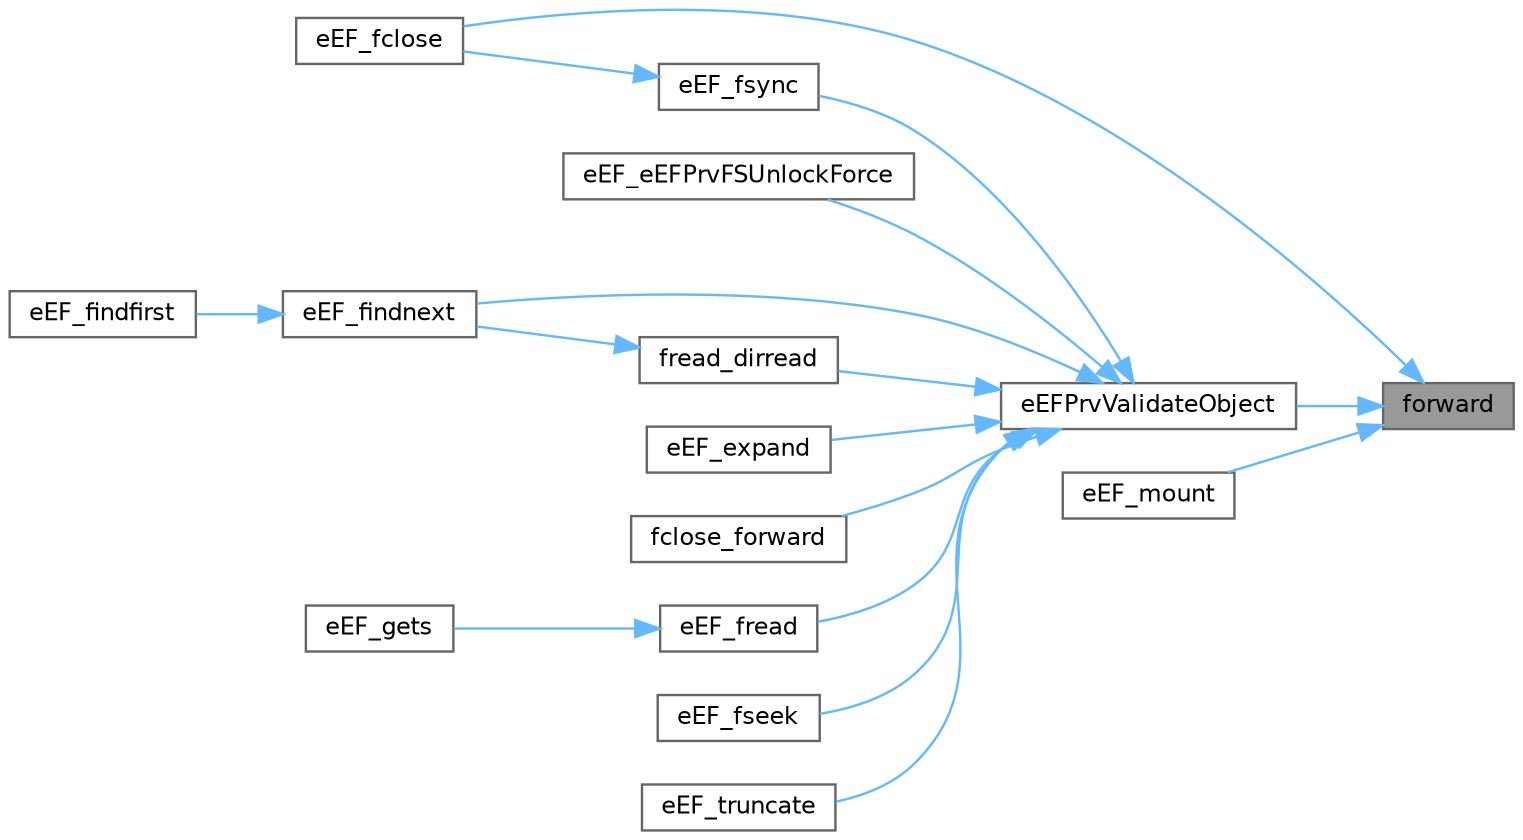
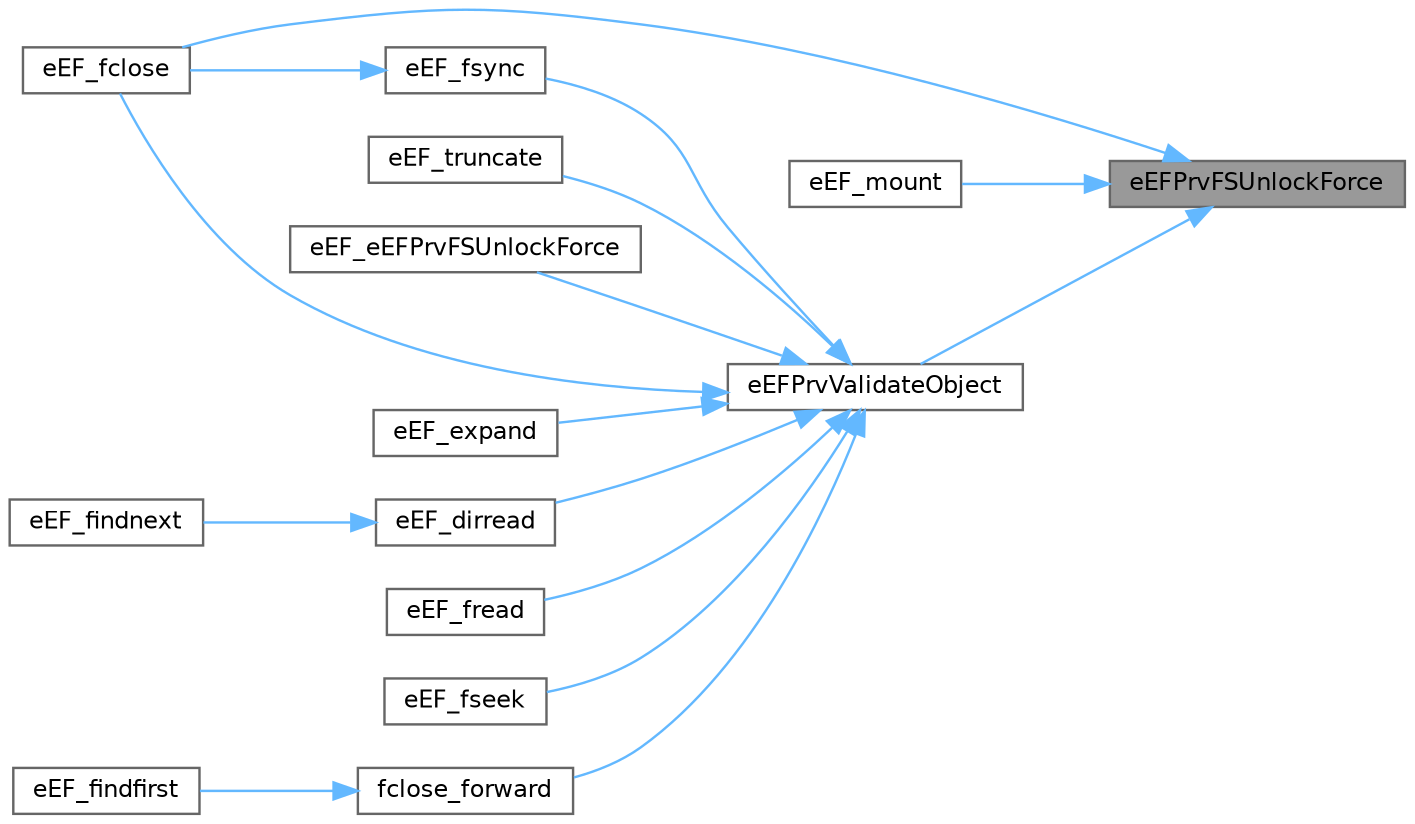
(784, 298) -> (363, 329)
(227, 314) -> (266, 791)
(739, 360) -> (465, 522)
(1448, 406) -> (1257, 184)
(380, 629) -> none
